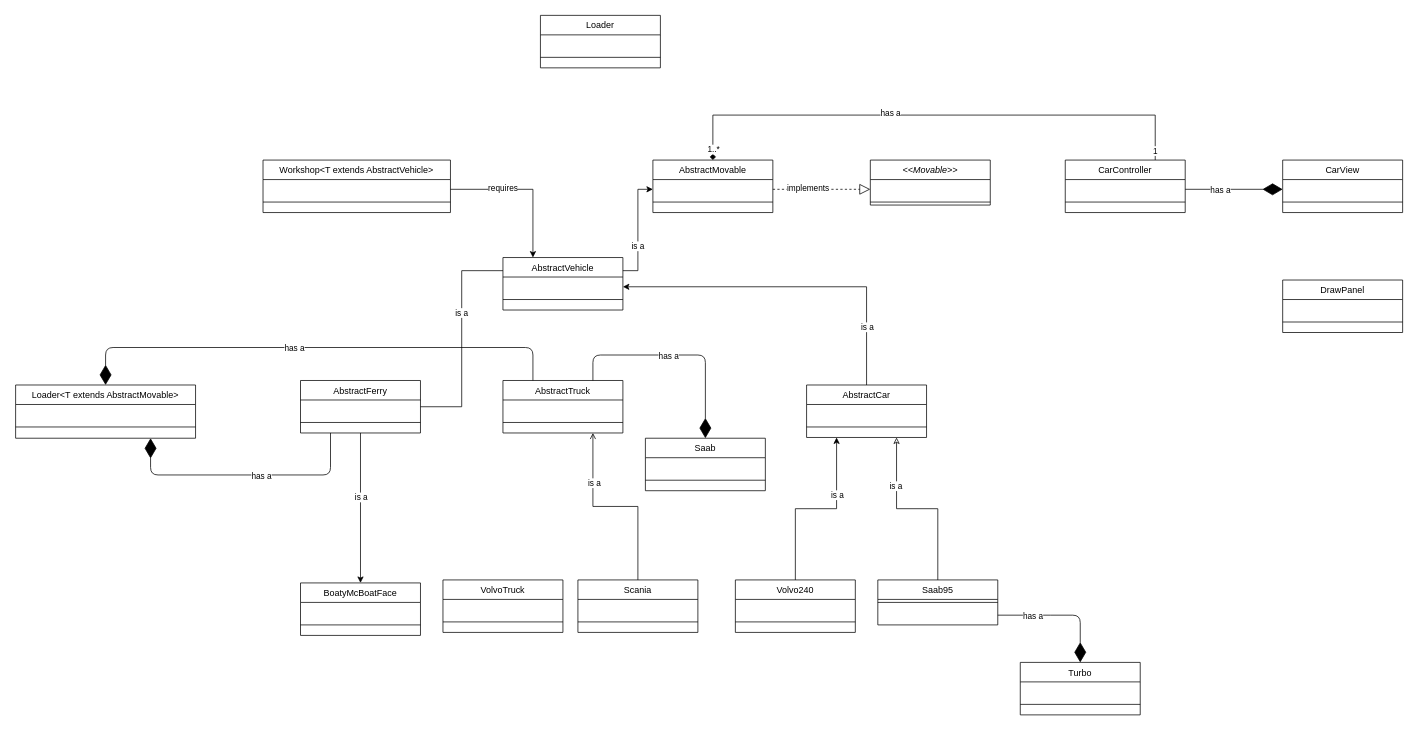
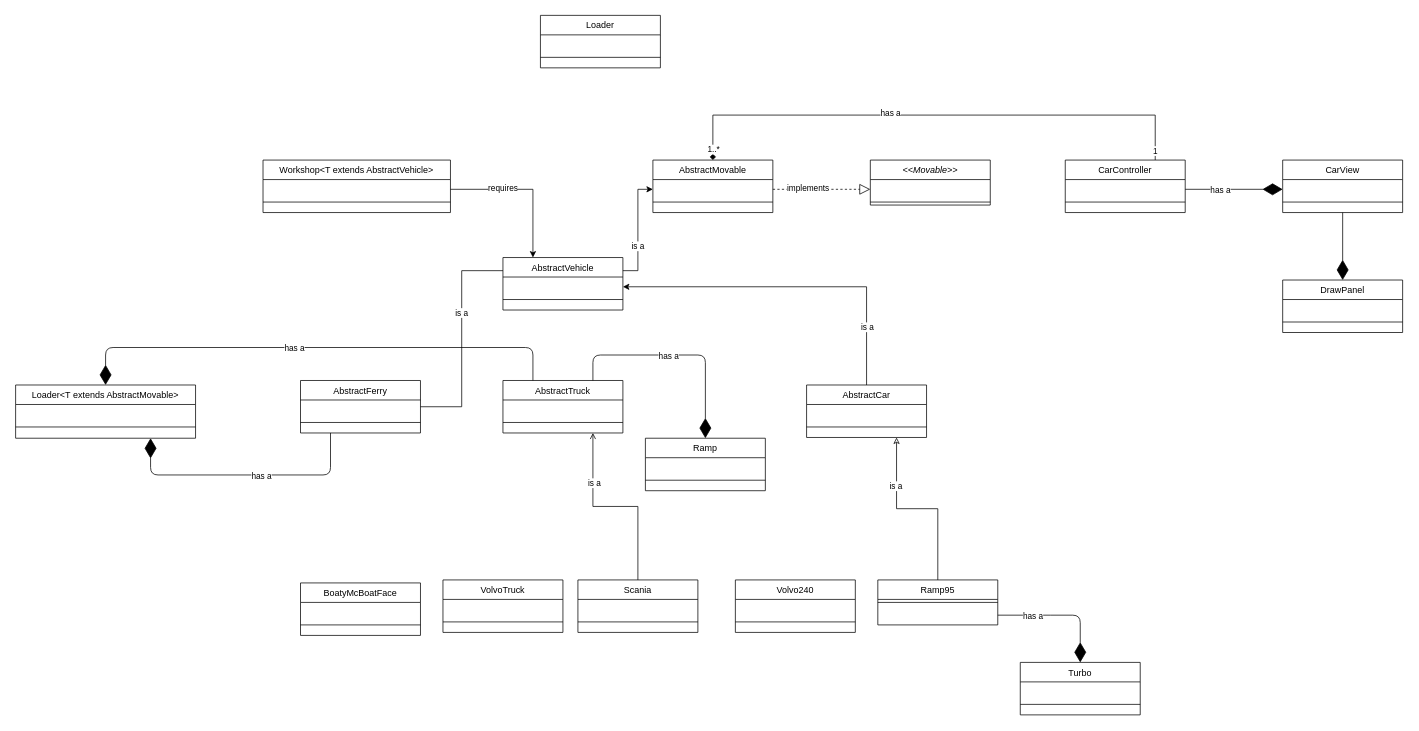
none -> (1343, 237)
(705, 449) -> (705, 449)
(360, 506) -> none
(813, 509) -> none
(938, 590) -> (938, 590)
